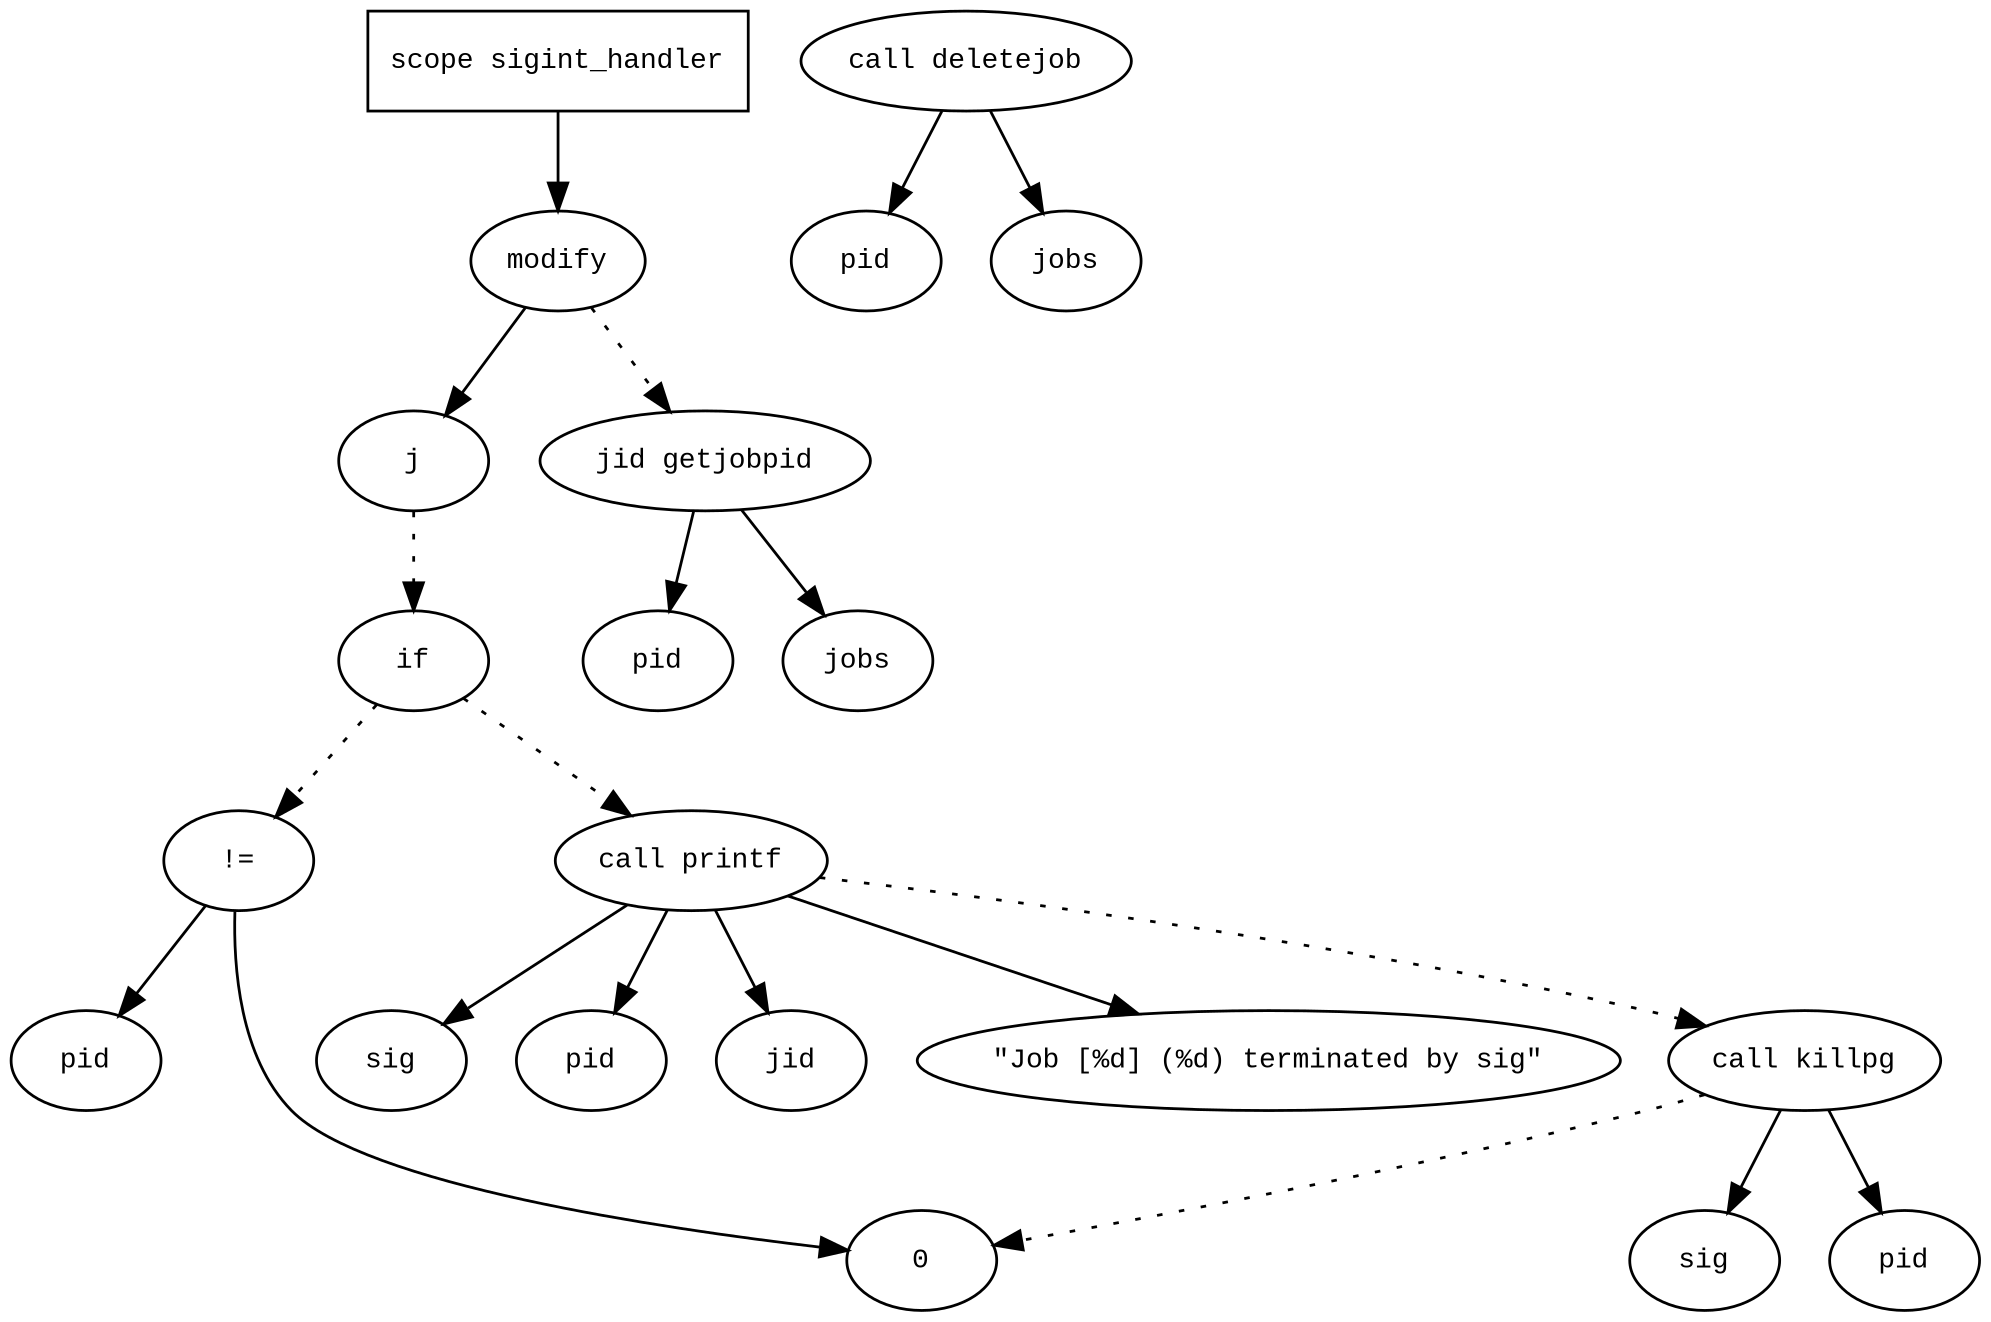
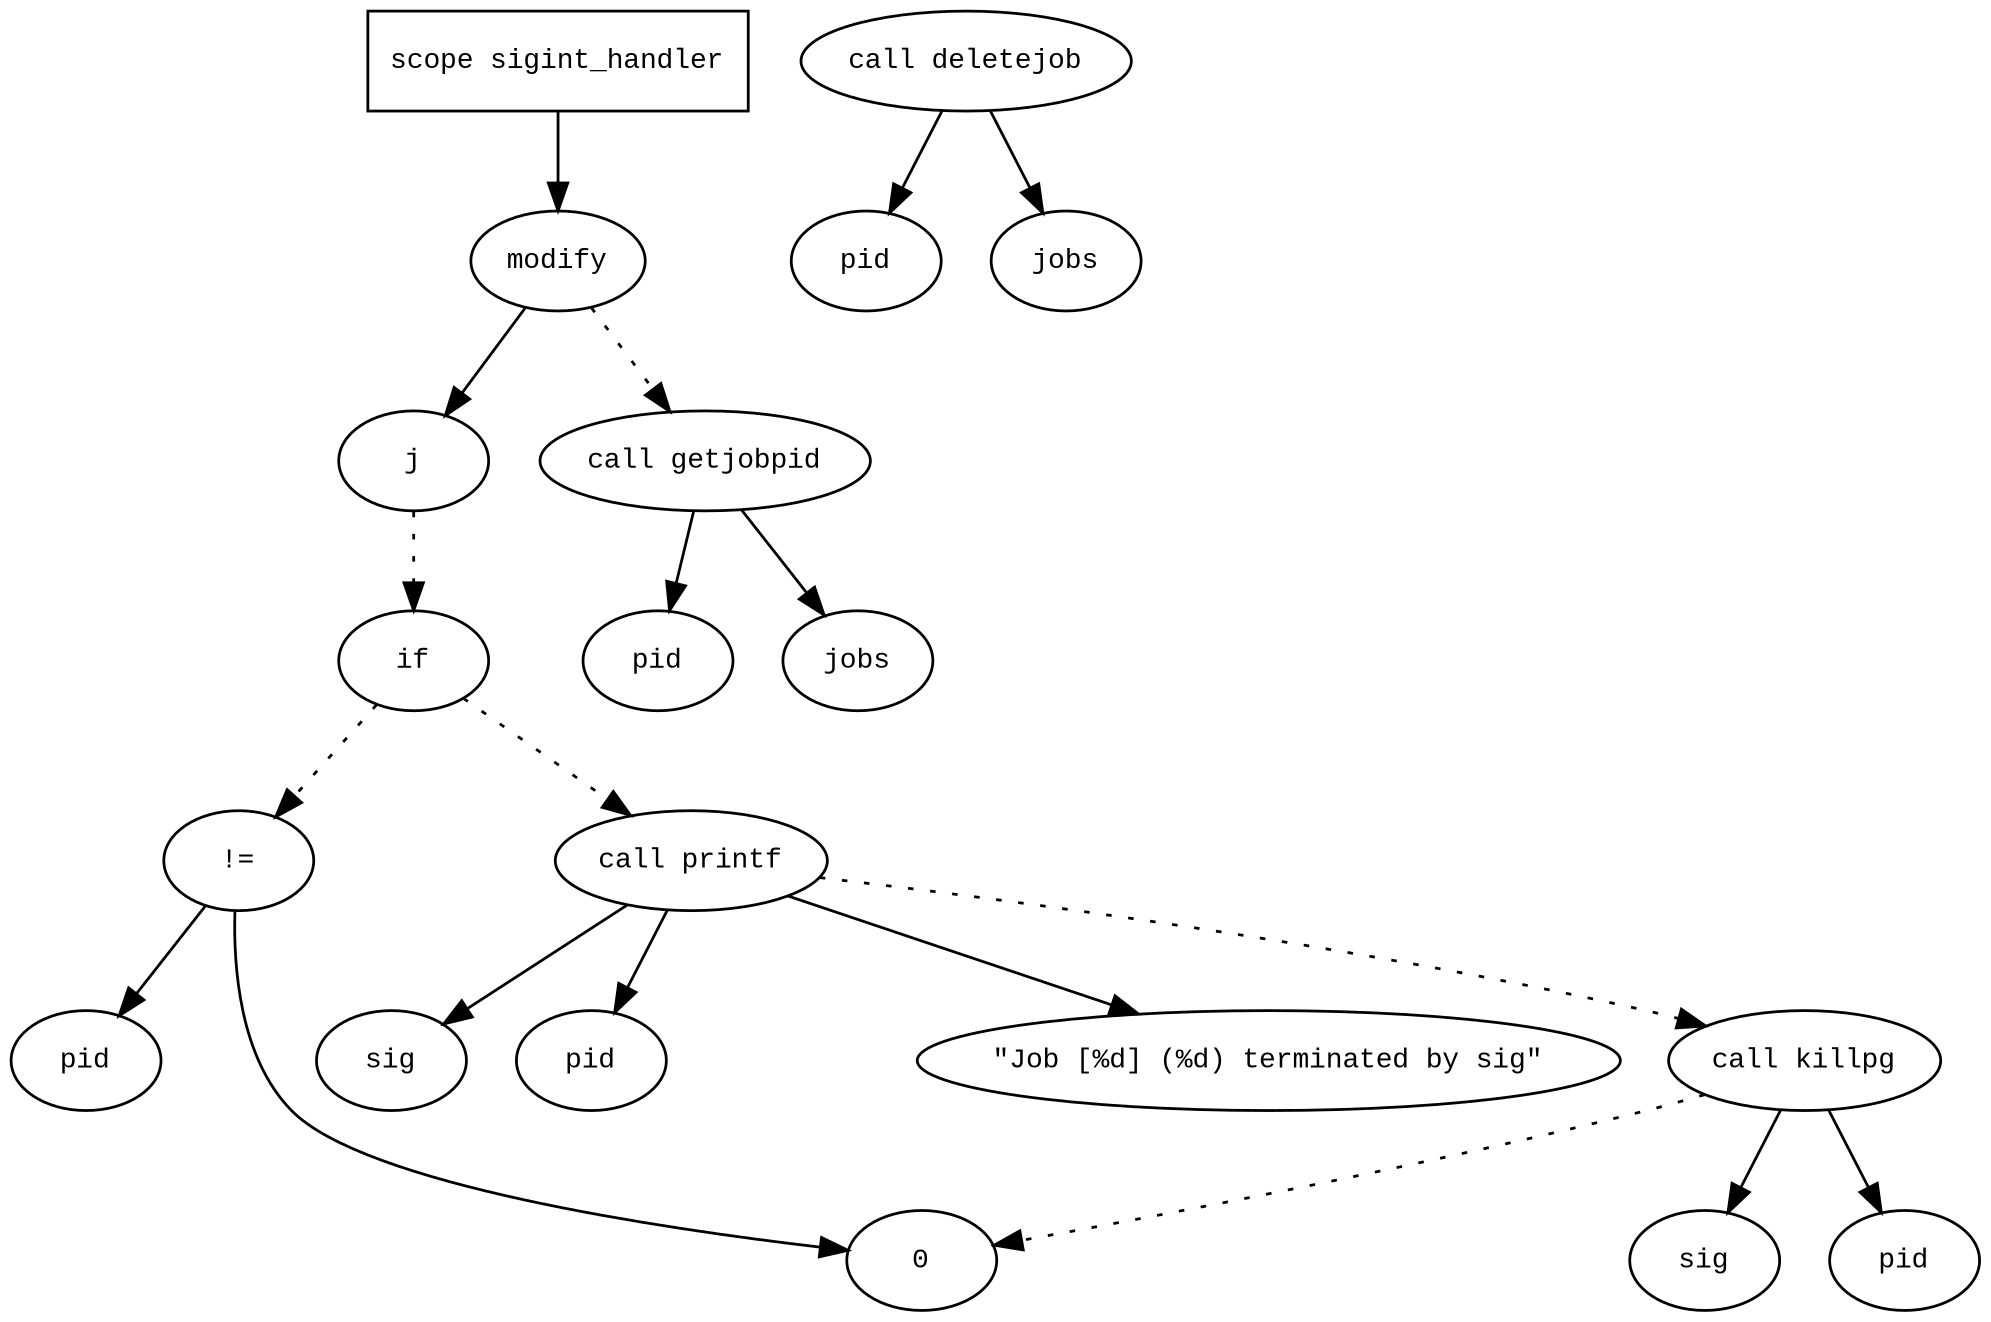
(705, 461) -> (705, 461)
(791, 1061) -> none
